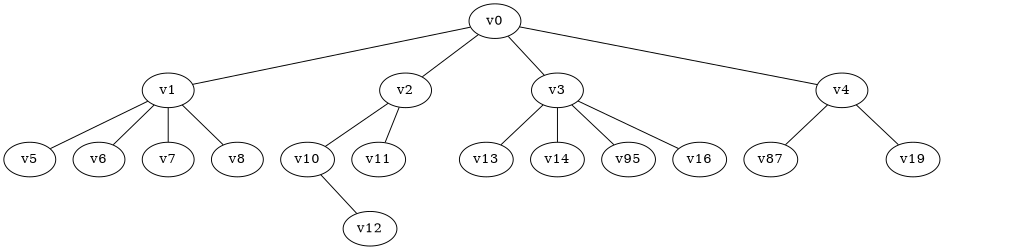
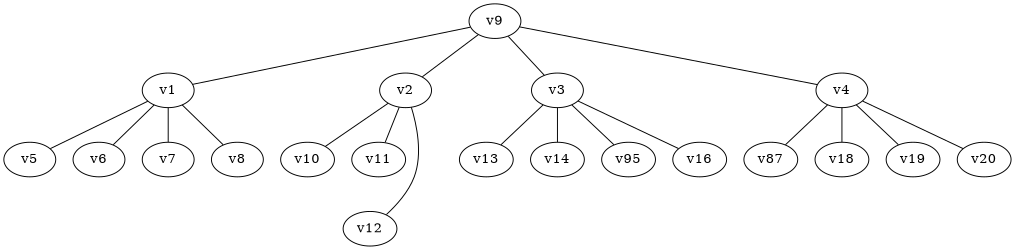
(495, 21) -> (495, 21)
none -> (842, 160)
none -> (984, 160)
(339, 194) -> (417, 165)
